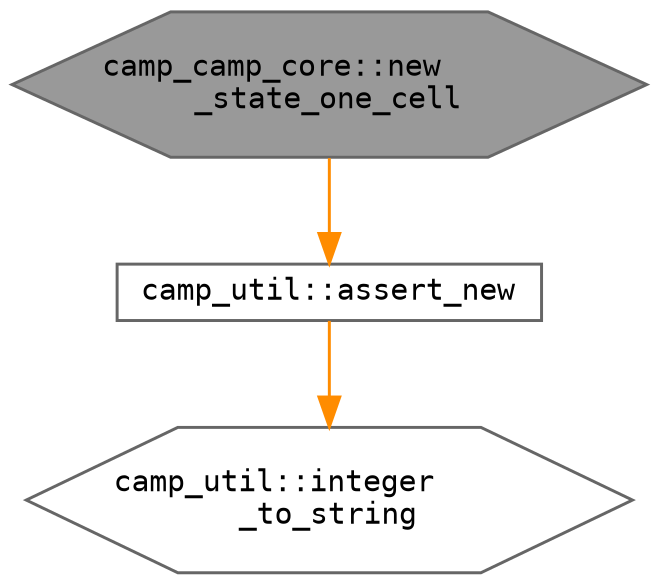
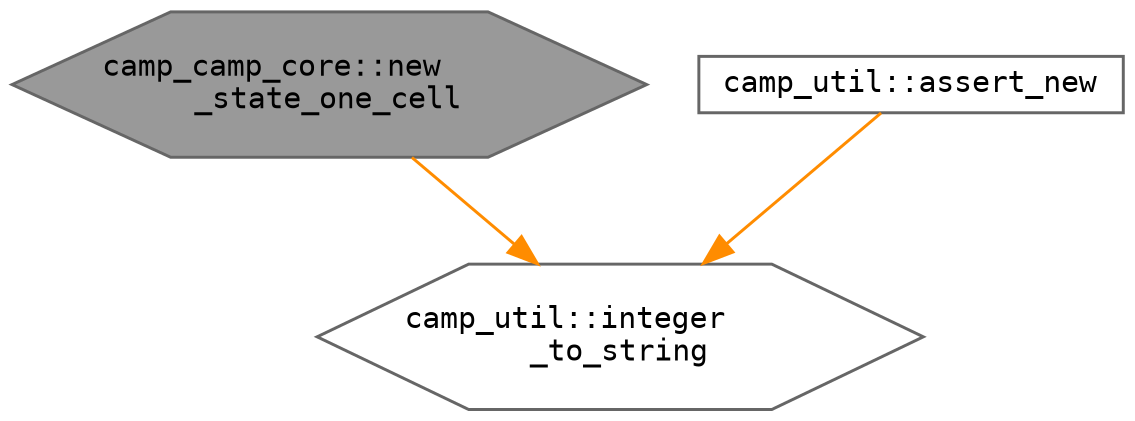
(329, 195) -> (463, 201)
